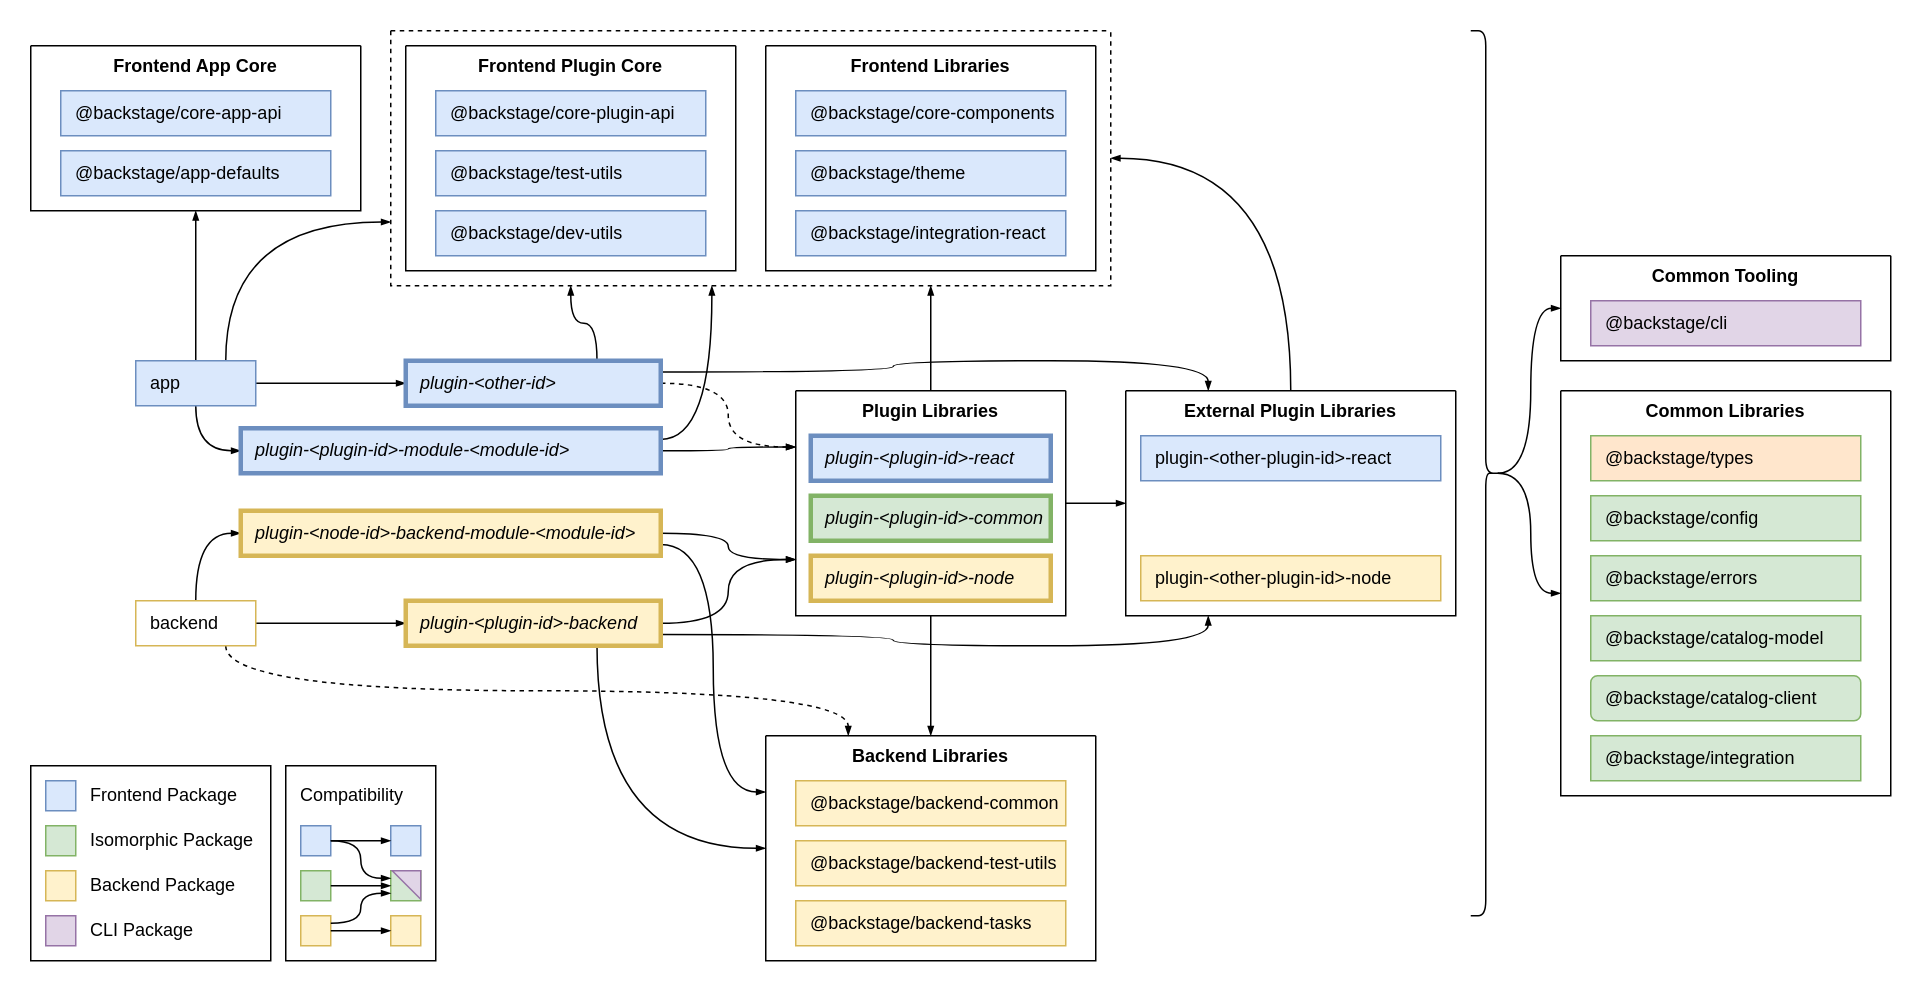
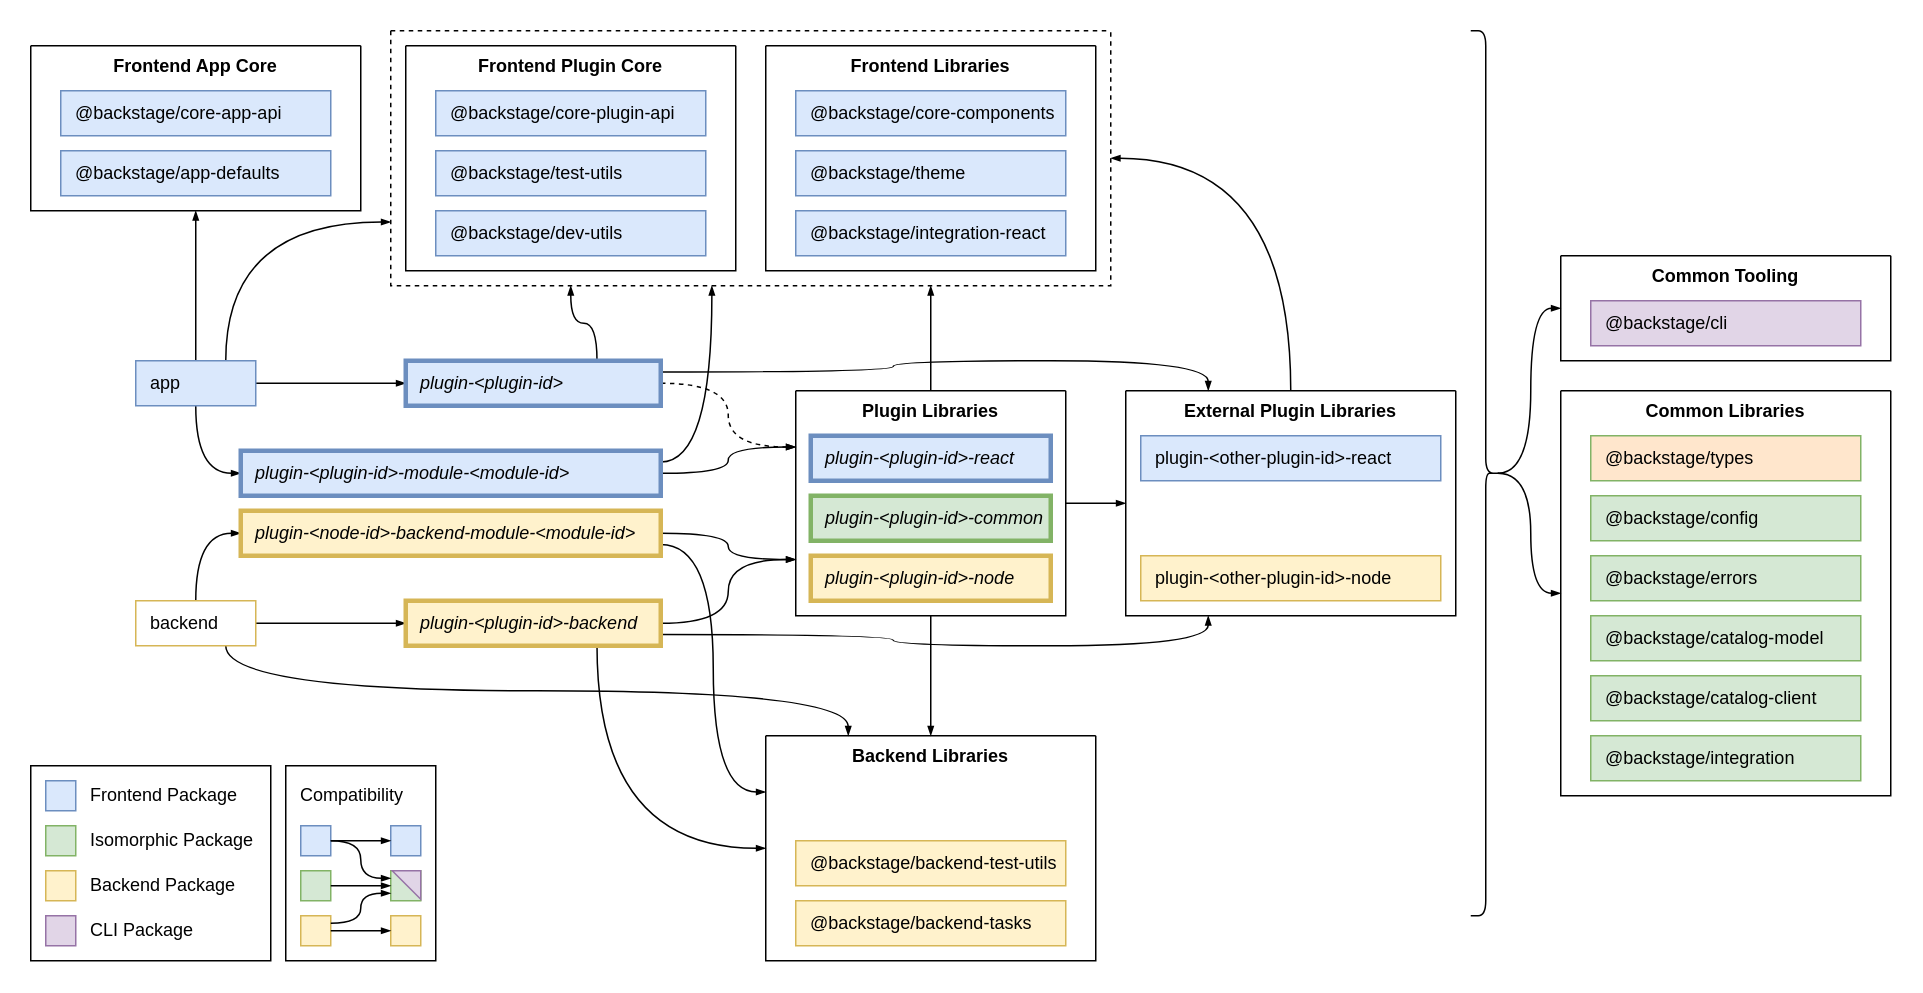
(499, 383) -> (500, 383)
(451, 451) -> (451, 473)
(535, 691) -> (535, 691)
(1726, 698) -> (1726, 698)
(931, 803) -> none
